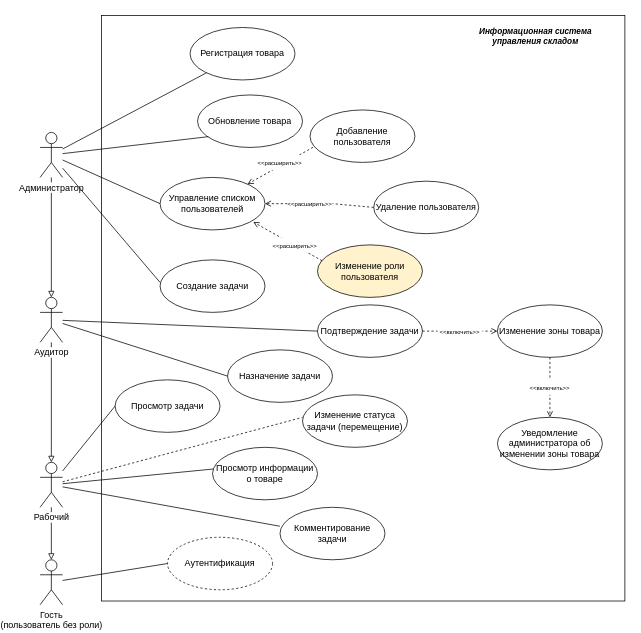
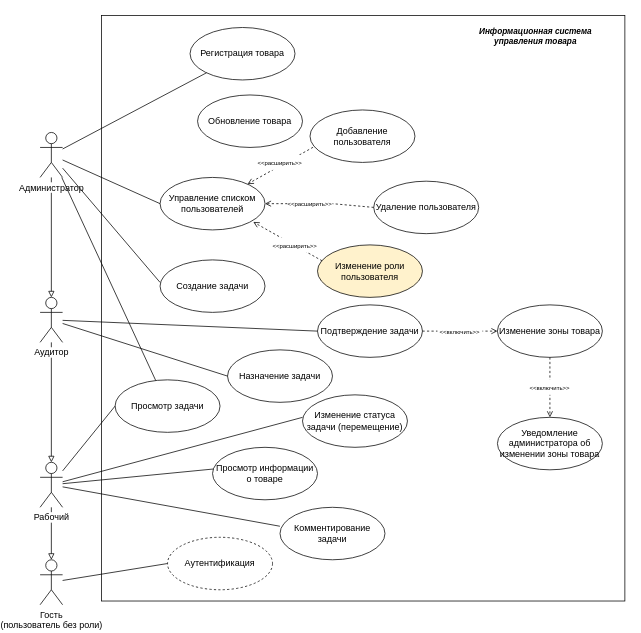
(536, 36) -> (536, 36)
(135, 145) -> (109, 279)
(183, 450) -> (183, 450)
